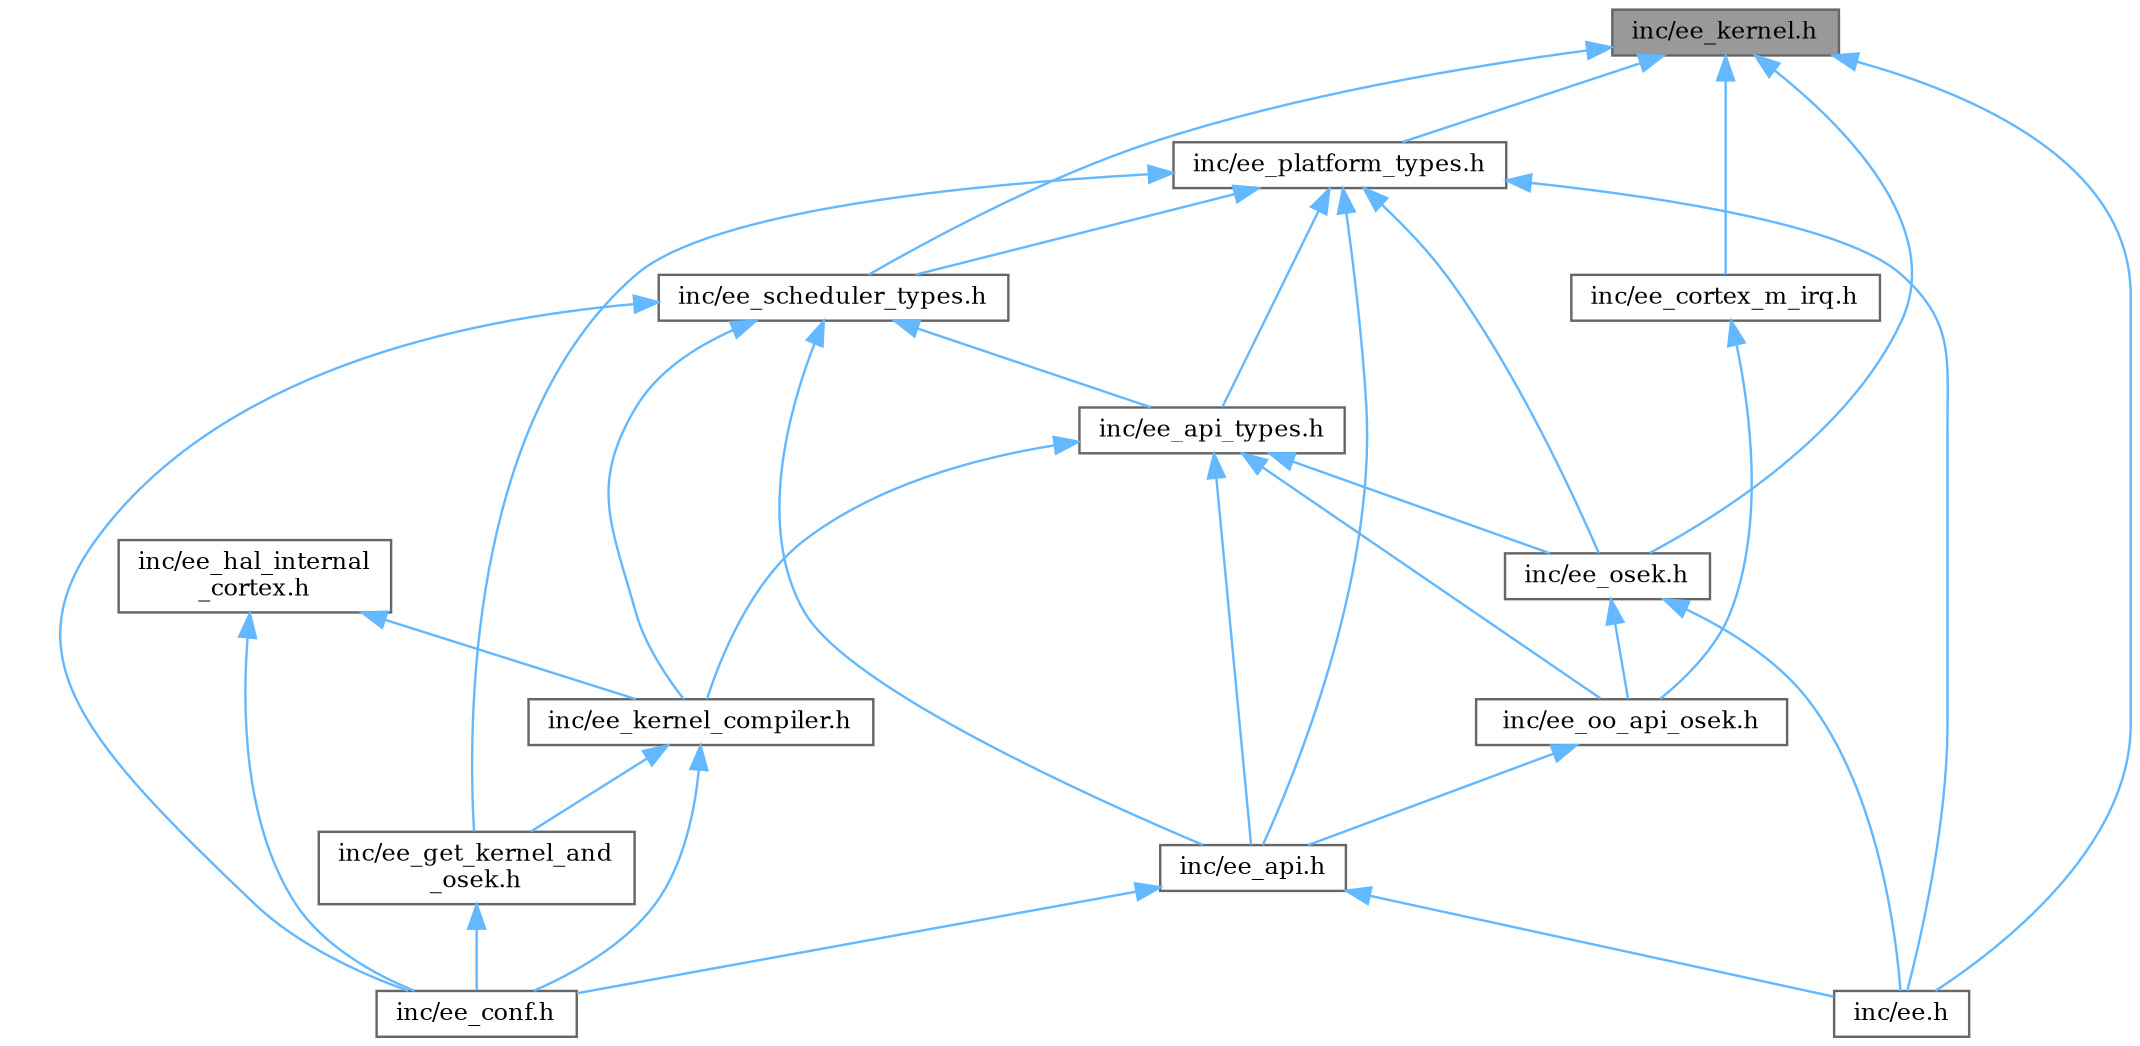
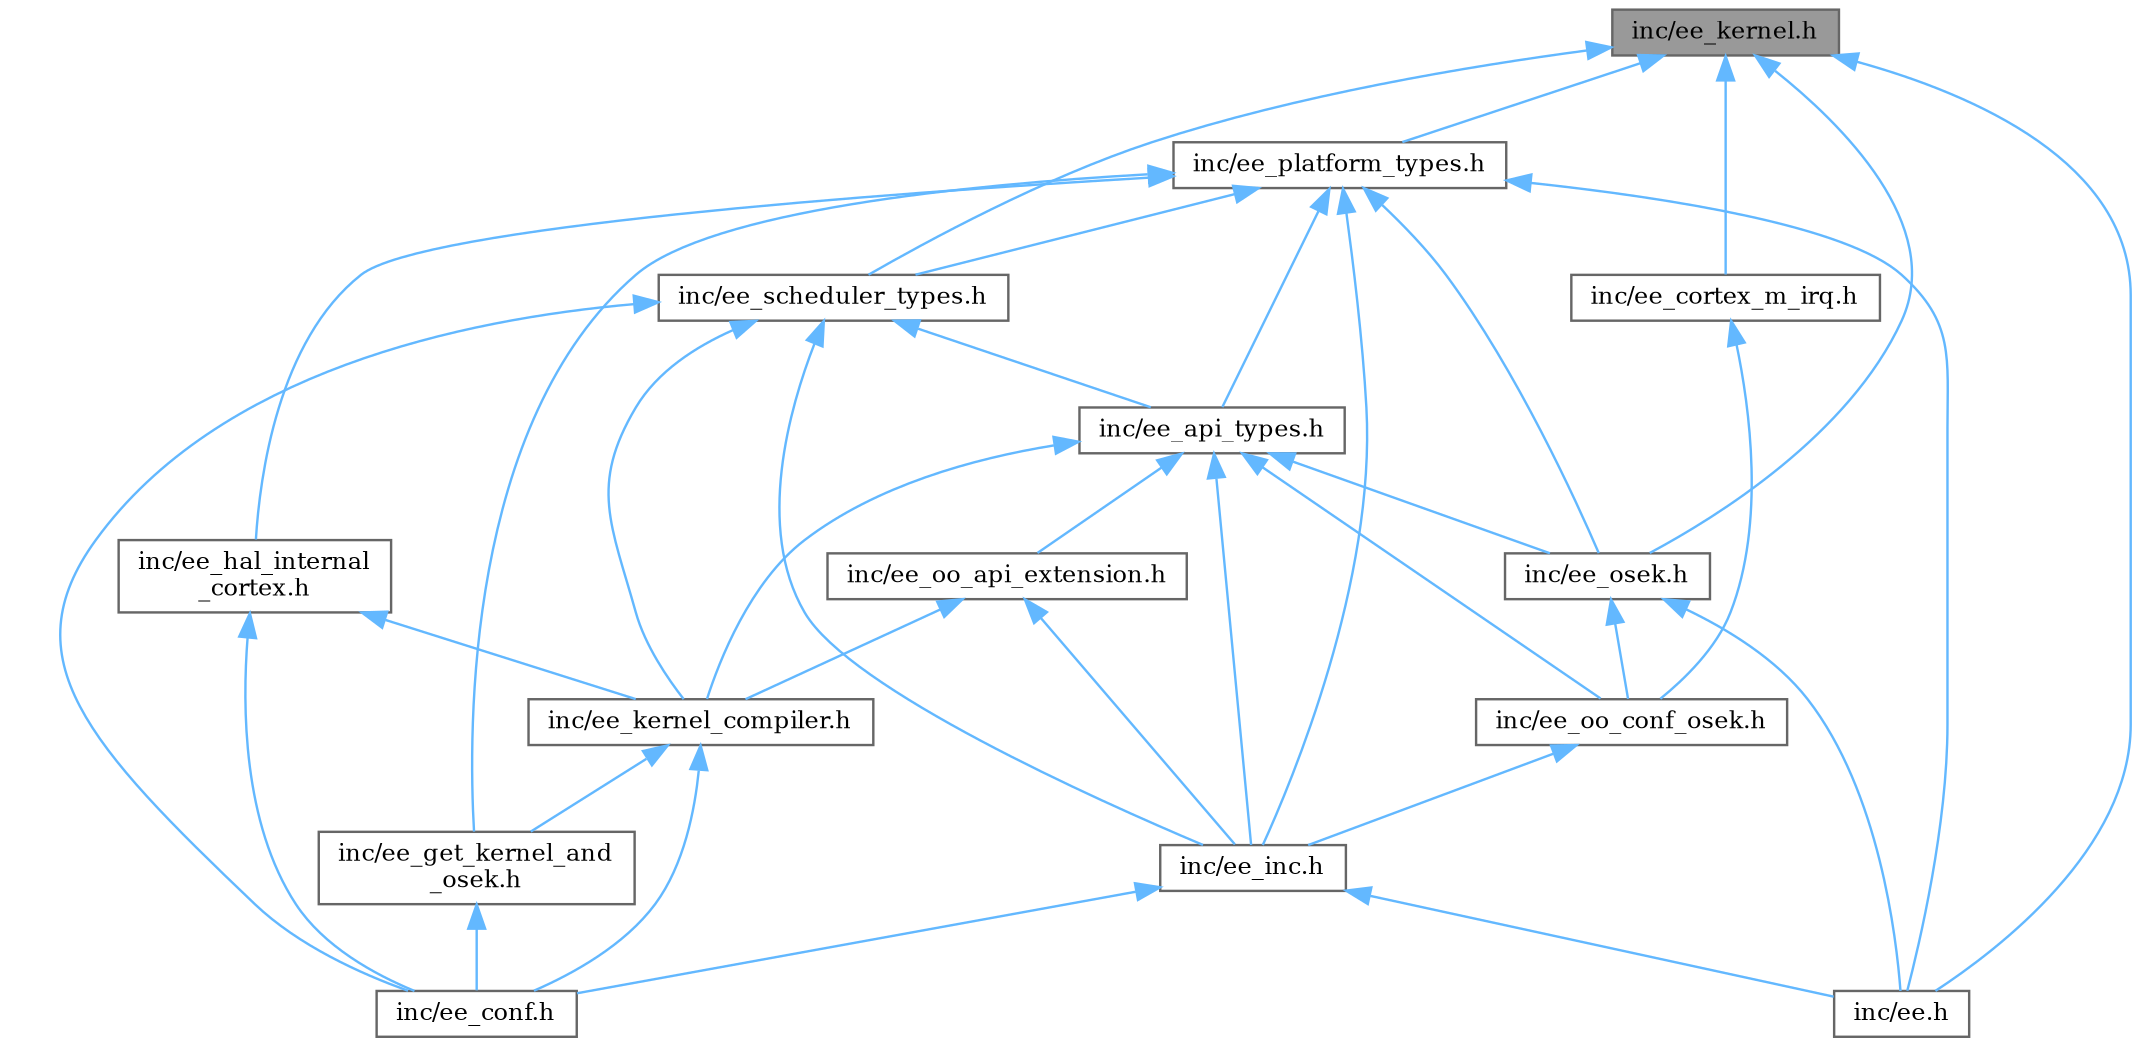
none -> (606, 223)
none -> (1007, 576)
(1632, 722) -> (1632, 722)
(1253, 868) -> (1253, 868)
